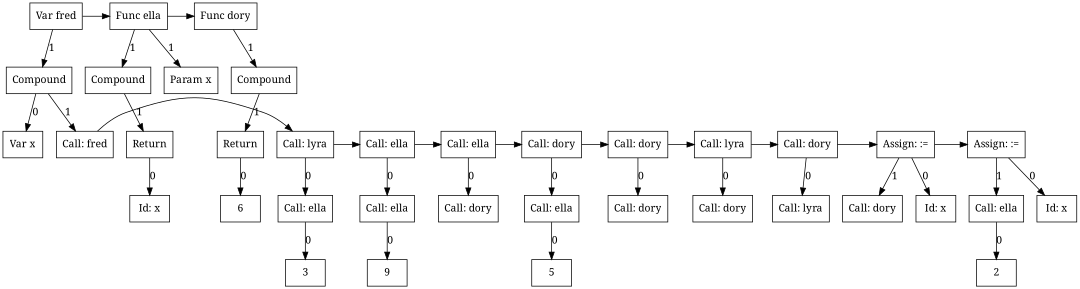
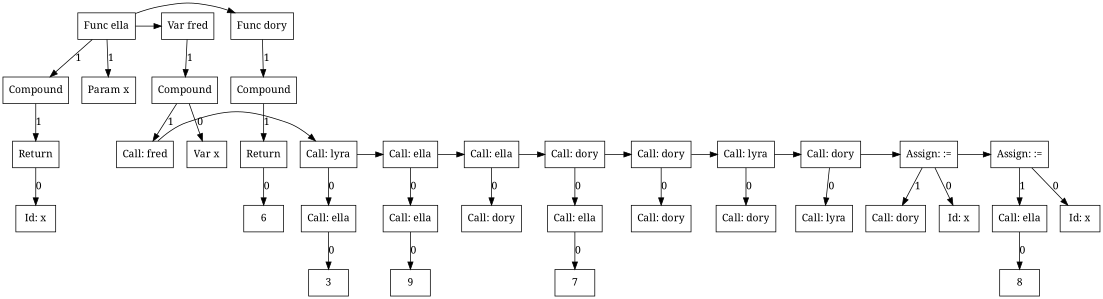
(92, 16) -> (145, 26)
(552, 273) -> (575, 283)
(996, 273) -> (1020, 283)
